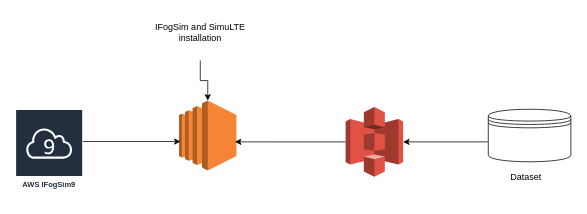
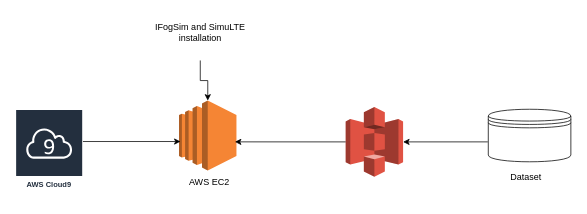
none -> (209, 183)
(49, 184) -> (49, 184)
